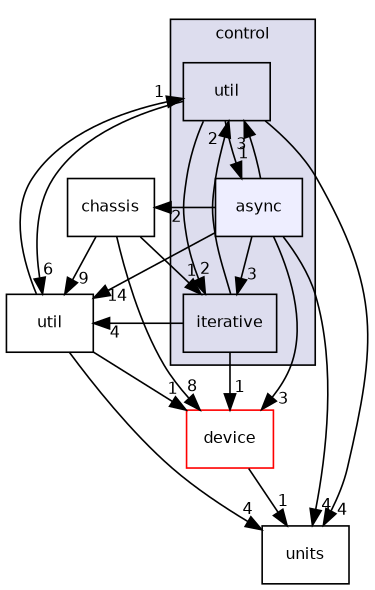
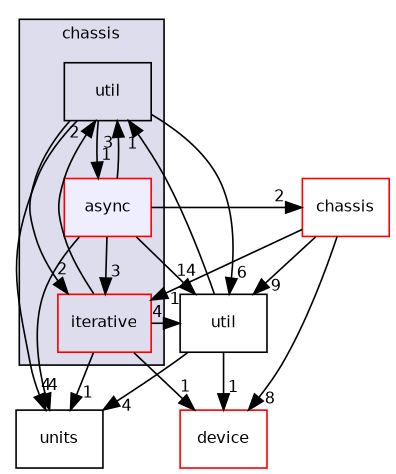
(243, 35) -> (92, 35)
(111, 207) -> (346, 207)
(259, 207) -> (108, 207)
(297, 318) -> none
(230, 323) -> (105, 323)
(263, 490) -> (85, 375)
